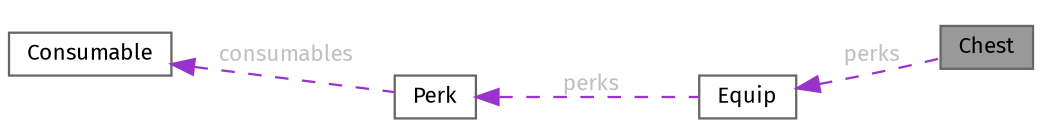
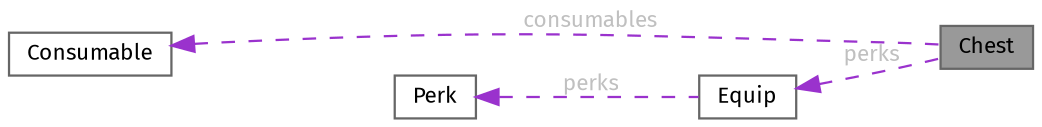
(294, 80) -> (567, 35)
